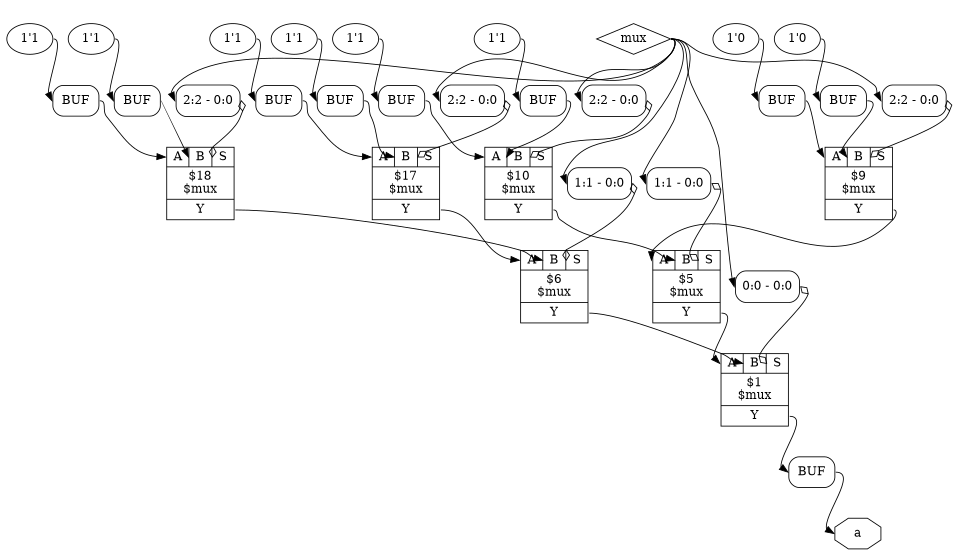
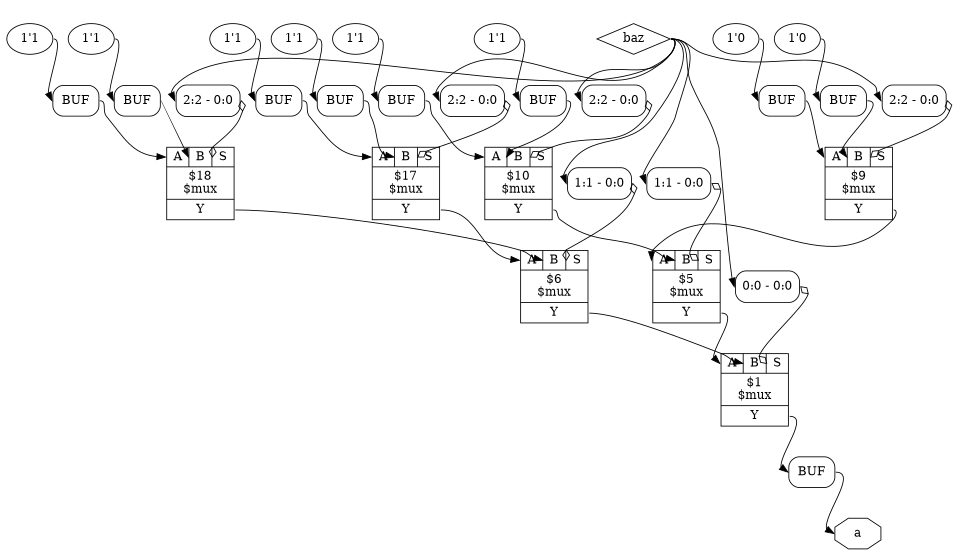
(634, 39) -> (634, 39)
